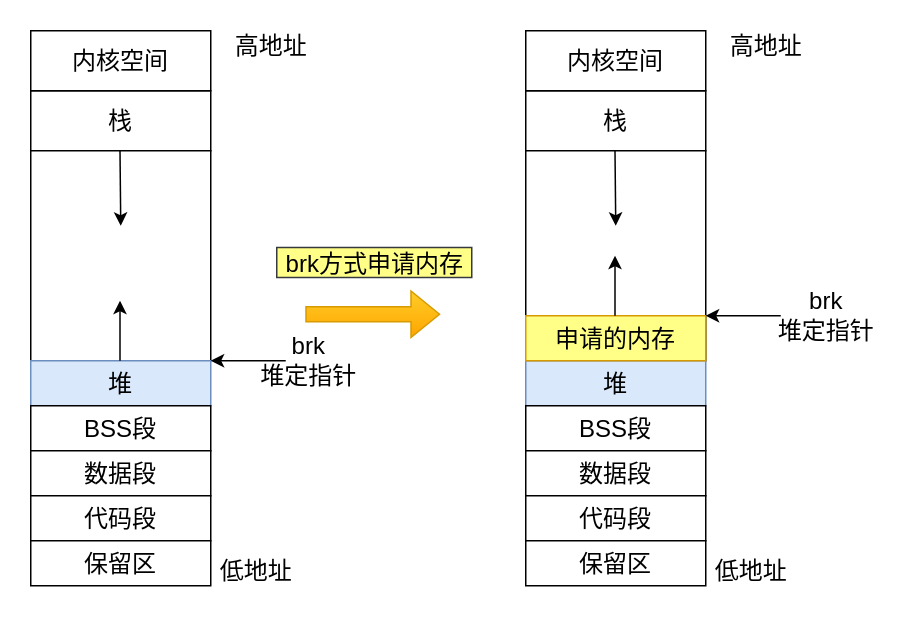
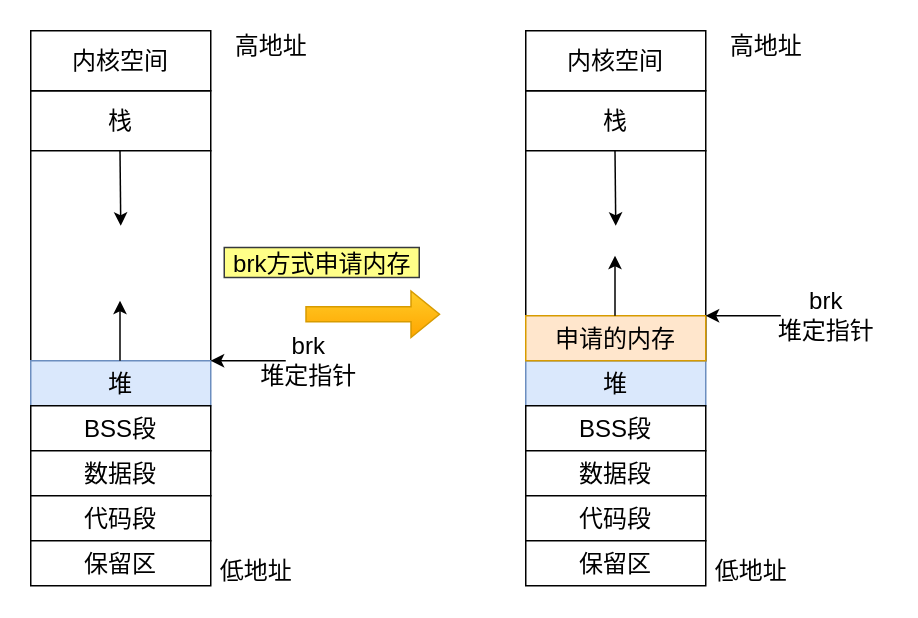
(374, 263) -> (322, 263)
(616, 338) -> (616, 338)
